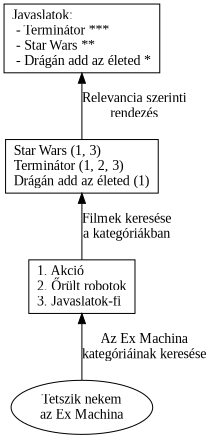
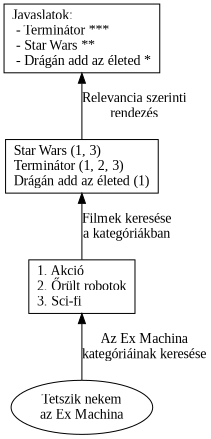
(82, 287) -> (82, 287)
